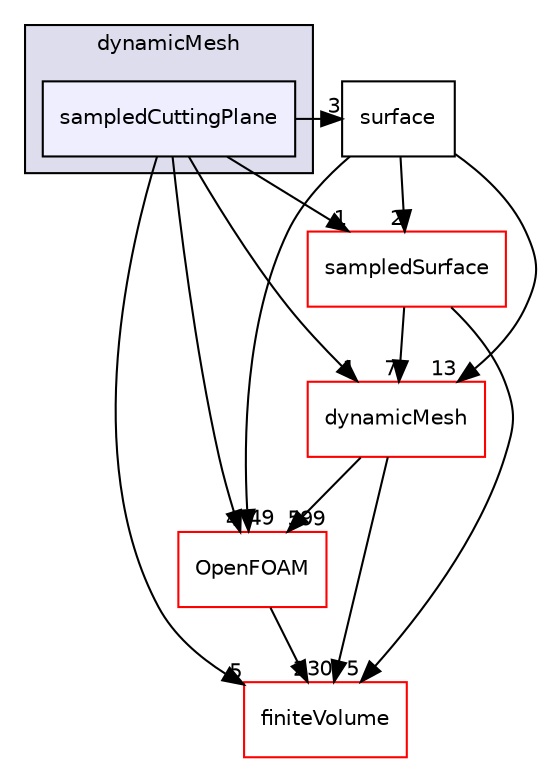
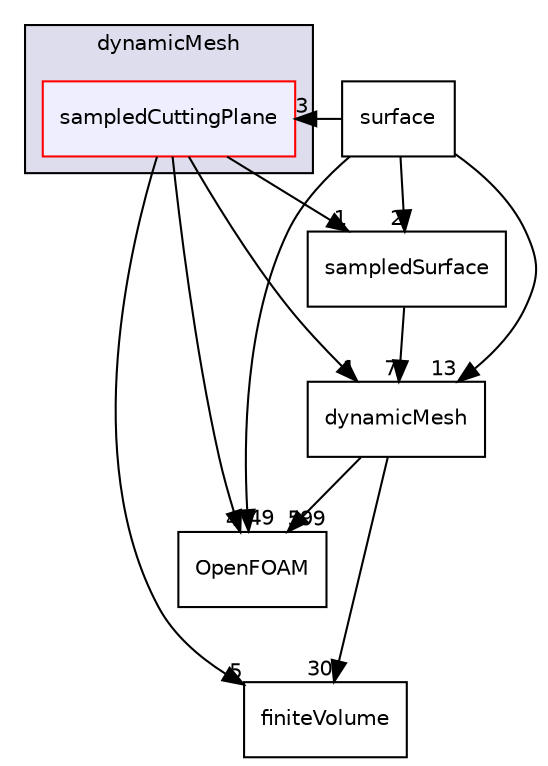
(169, 119) -> (169, 119)
(308, 119) -> (329, 119)
(407, 269) -> (407, 269)
(396, 419) -> (396, 419)
(491, 493) -> none
(252, 570) -> (252, 570)
(284, 635) -> none
(325, 720) -> (325, 720)
